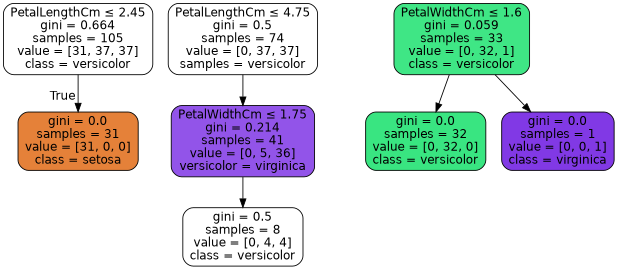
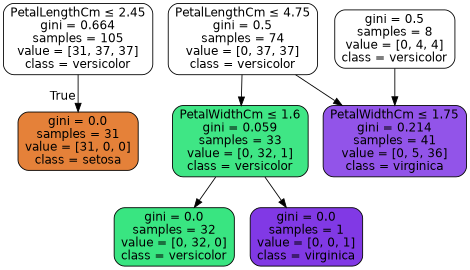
(243, 64) -> (243, 64)
none -> (242, 86)
(243, 167) -> (395, 167)
(243, 188) -> (395, 83)
